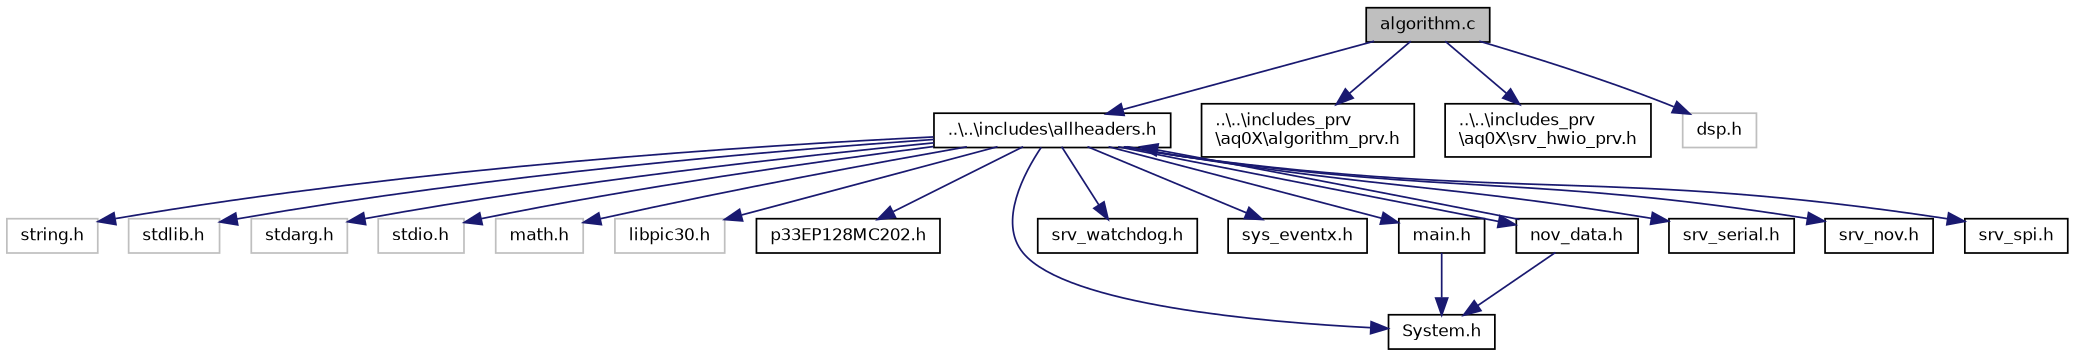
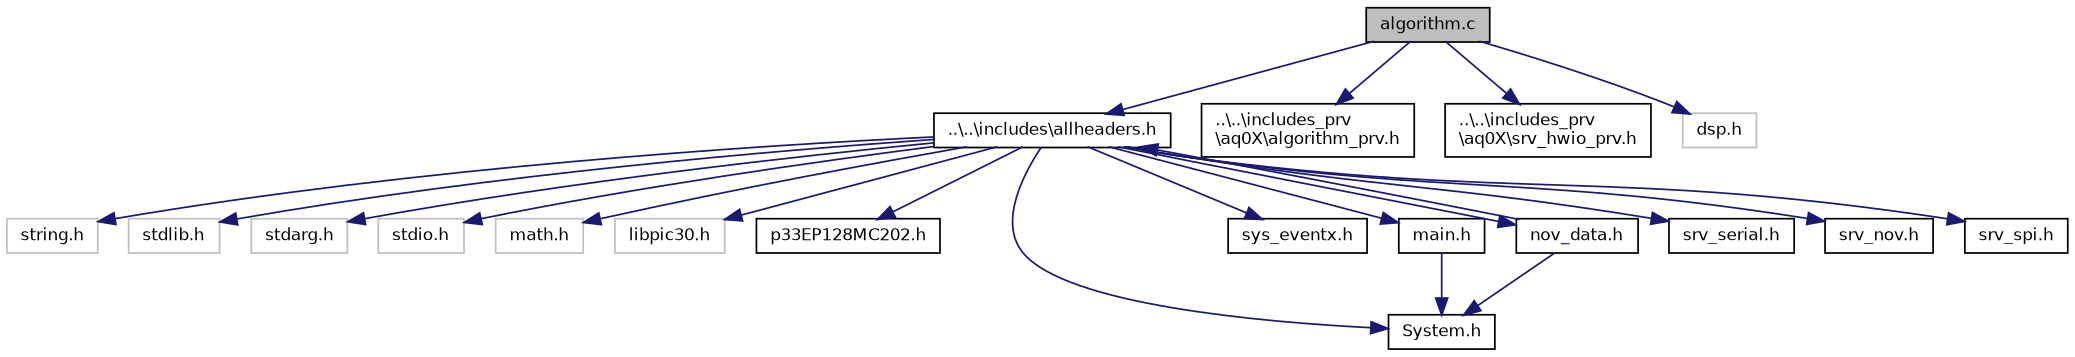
(1118, 236) -> none
